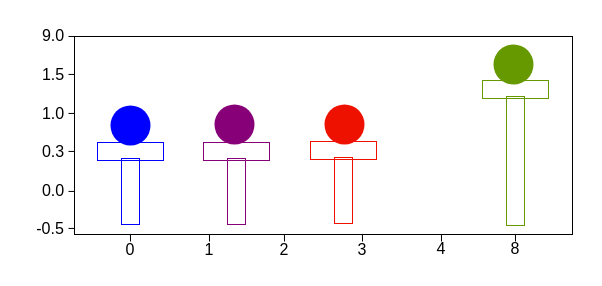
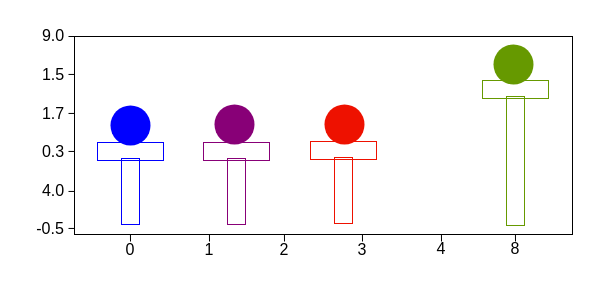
(54, 114) -> (54, 114)
(54, 191) -> (54, 191)
